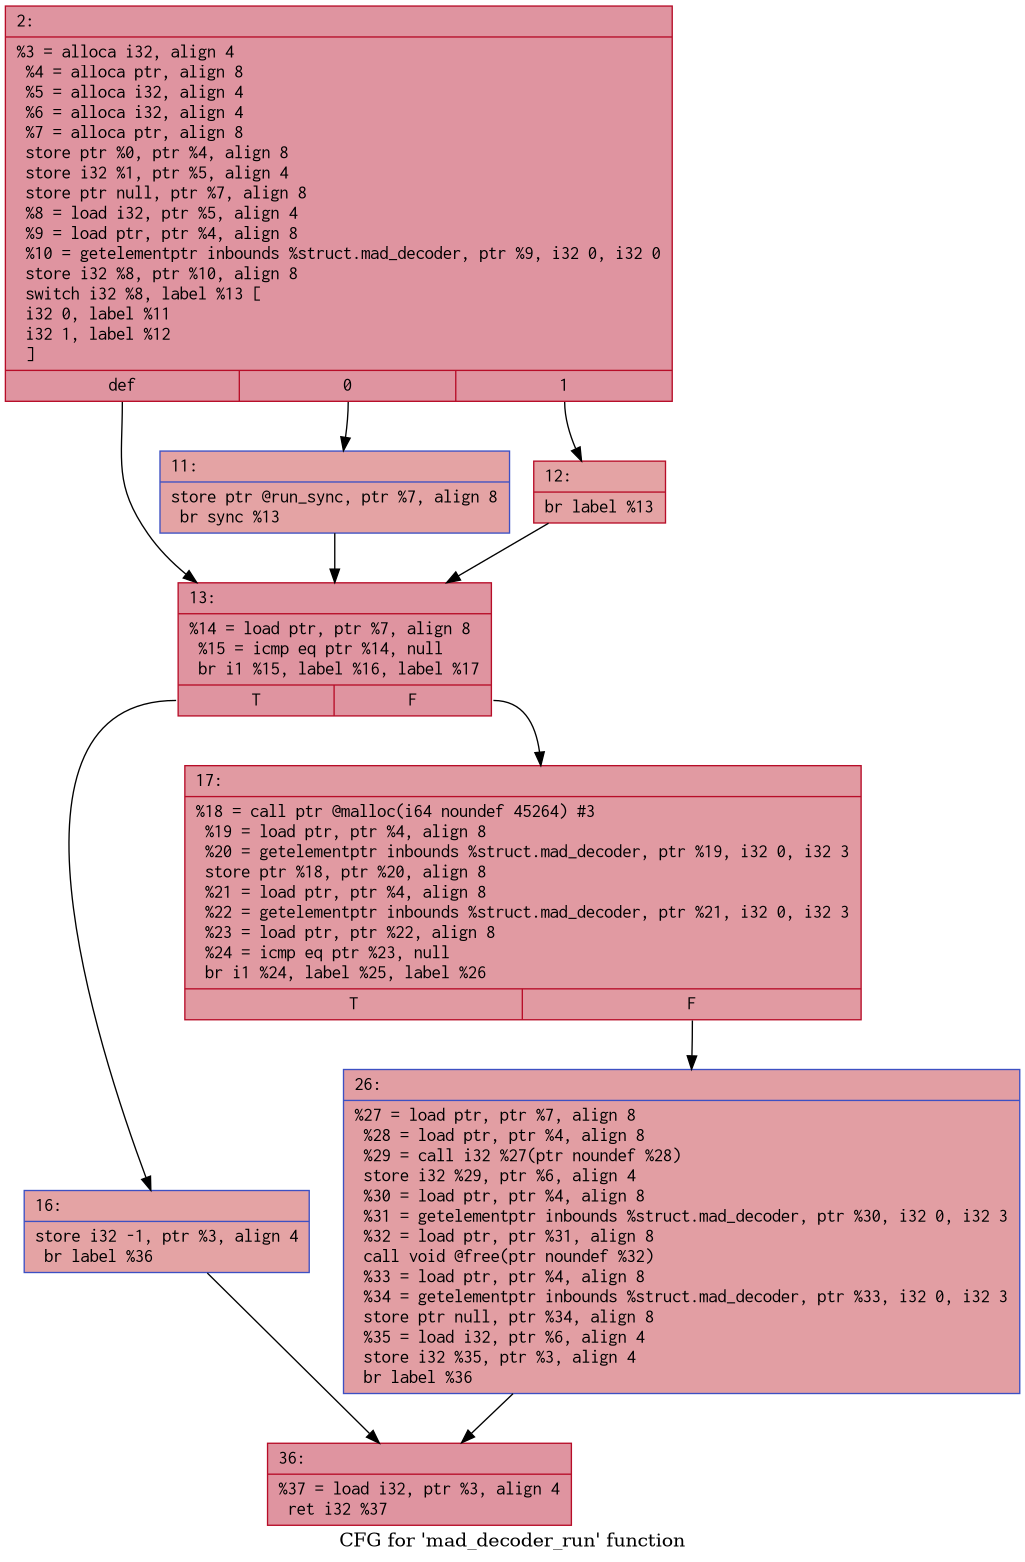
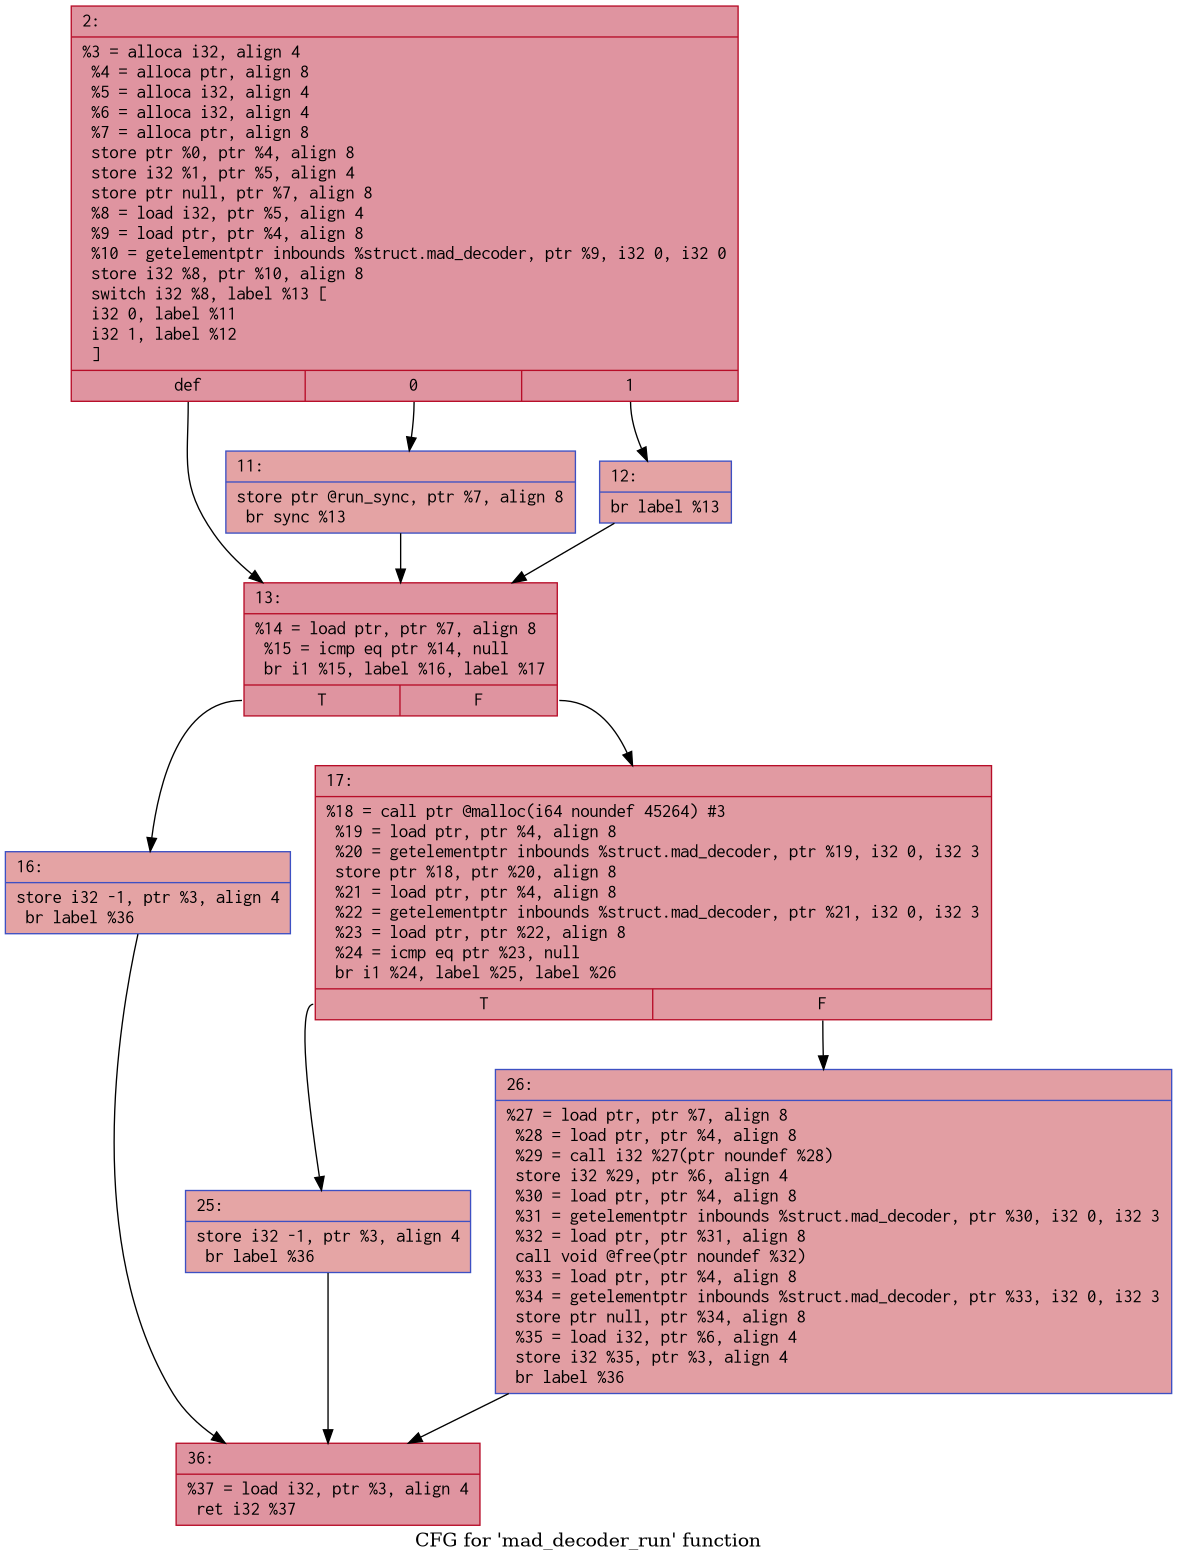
(600, 492) -> (666, 492)
none -> (328, 1232)
